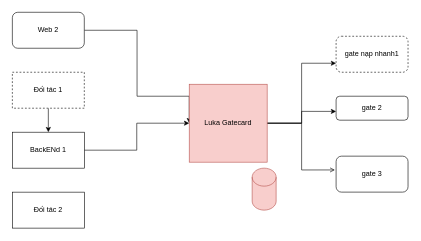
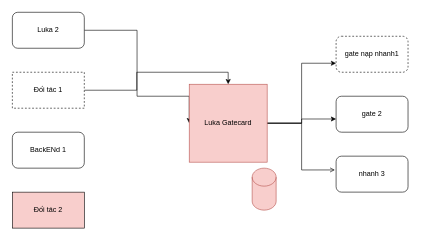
(48, 30) -> (48, 30)
(372, 108) -> (372, 114)
(48, 126) -> (228, 74)
(48, 150) -> (48, 150)
(137, 150) -> none
(372, 174) -> (372, 174)
(48, 210) -> (48, 210)
